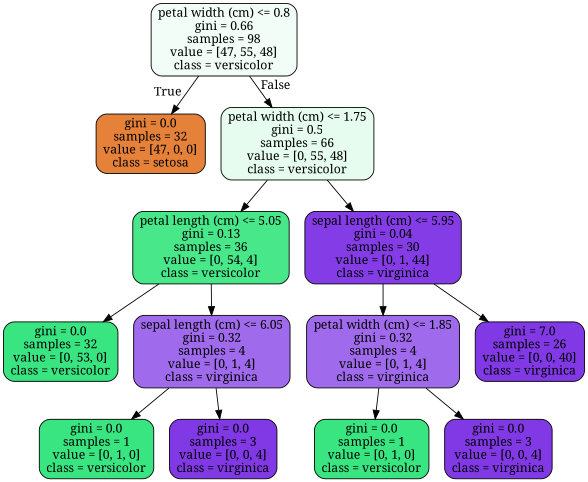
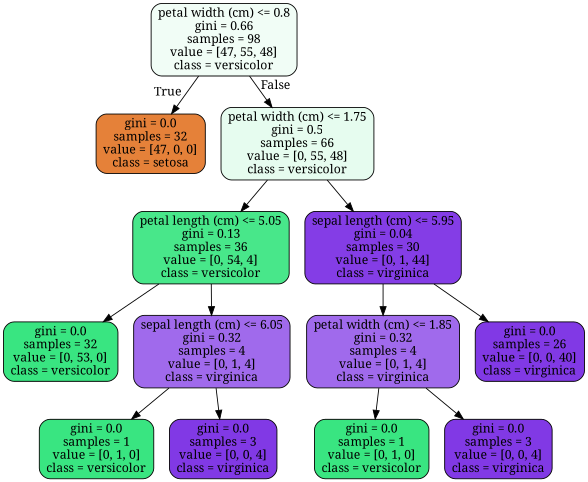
(530, 352) -> (530, 352)
